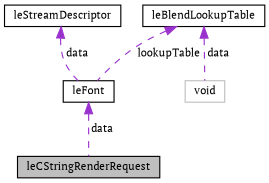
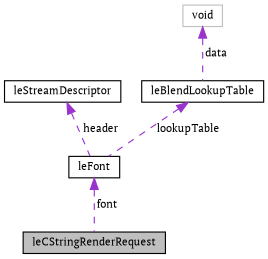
(76, 54) -> (100, 129)
(204, 59) -> (203, 59)
(101, 129) -> (106, 205)
